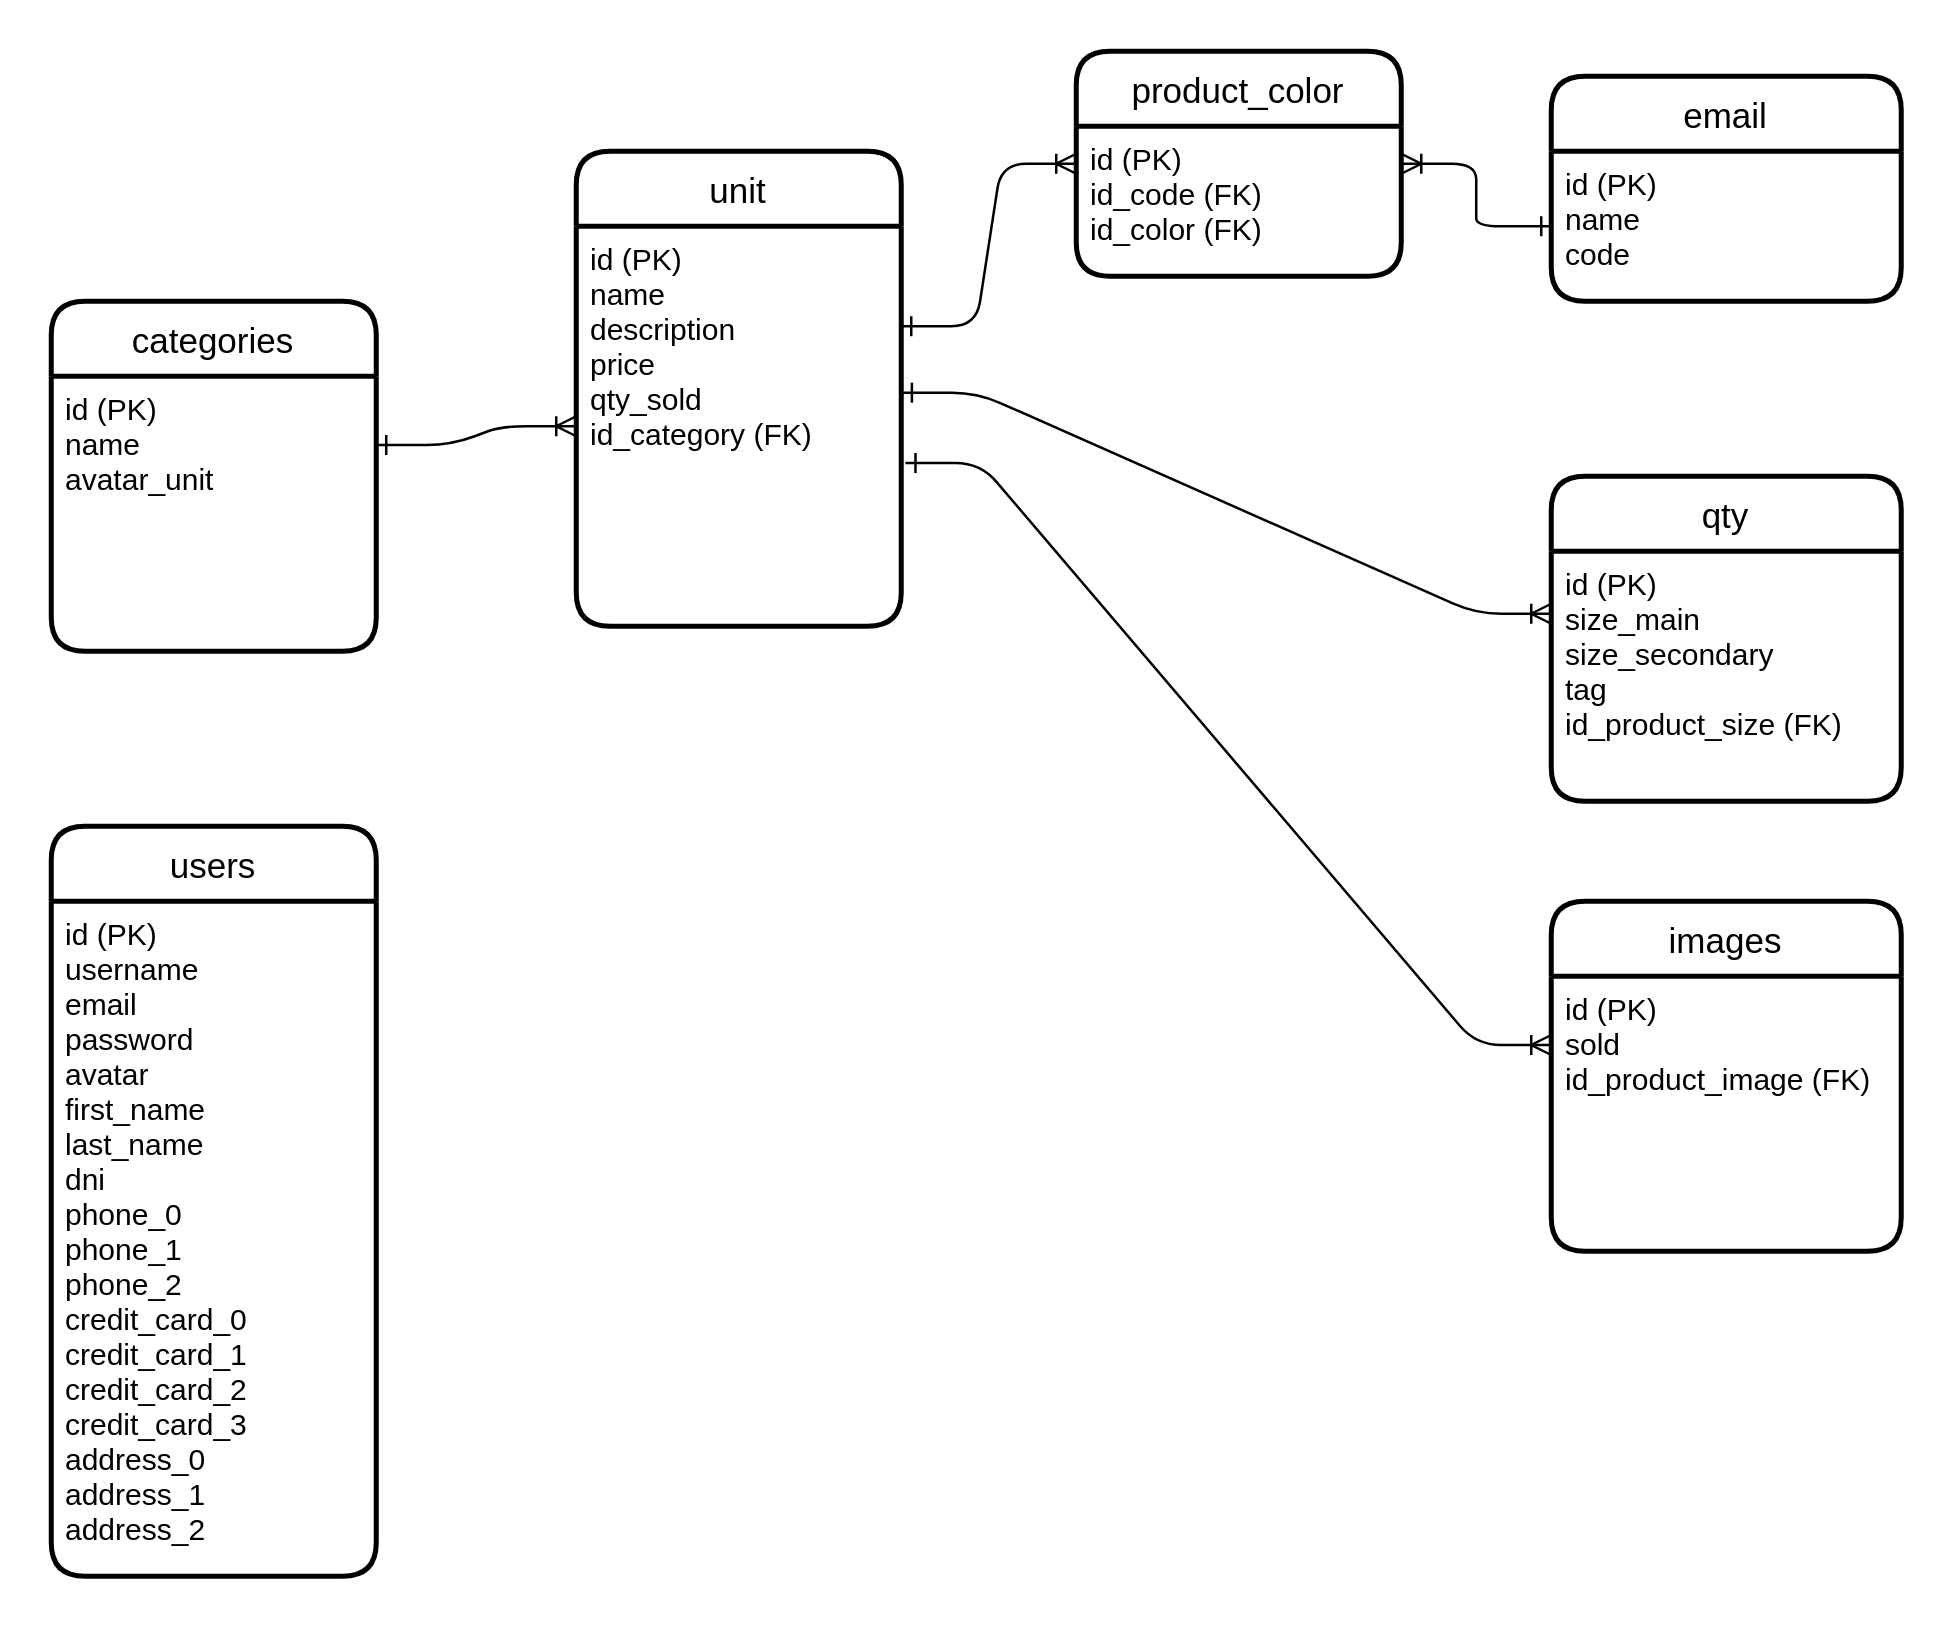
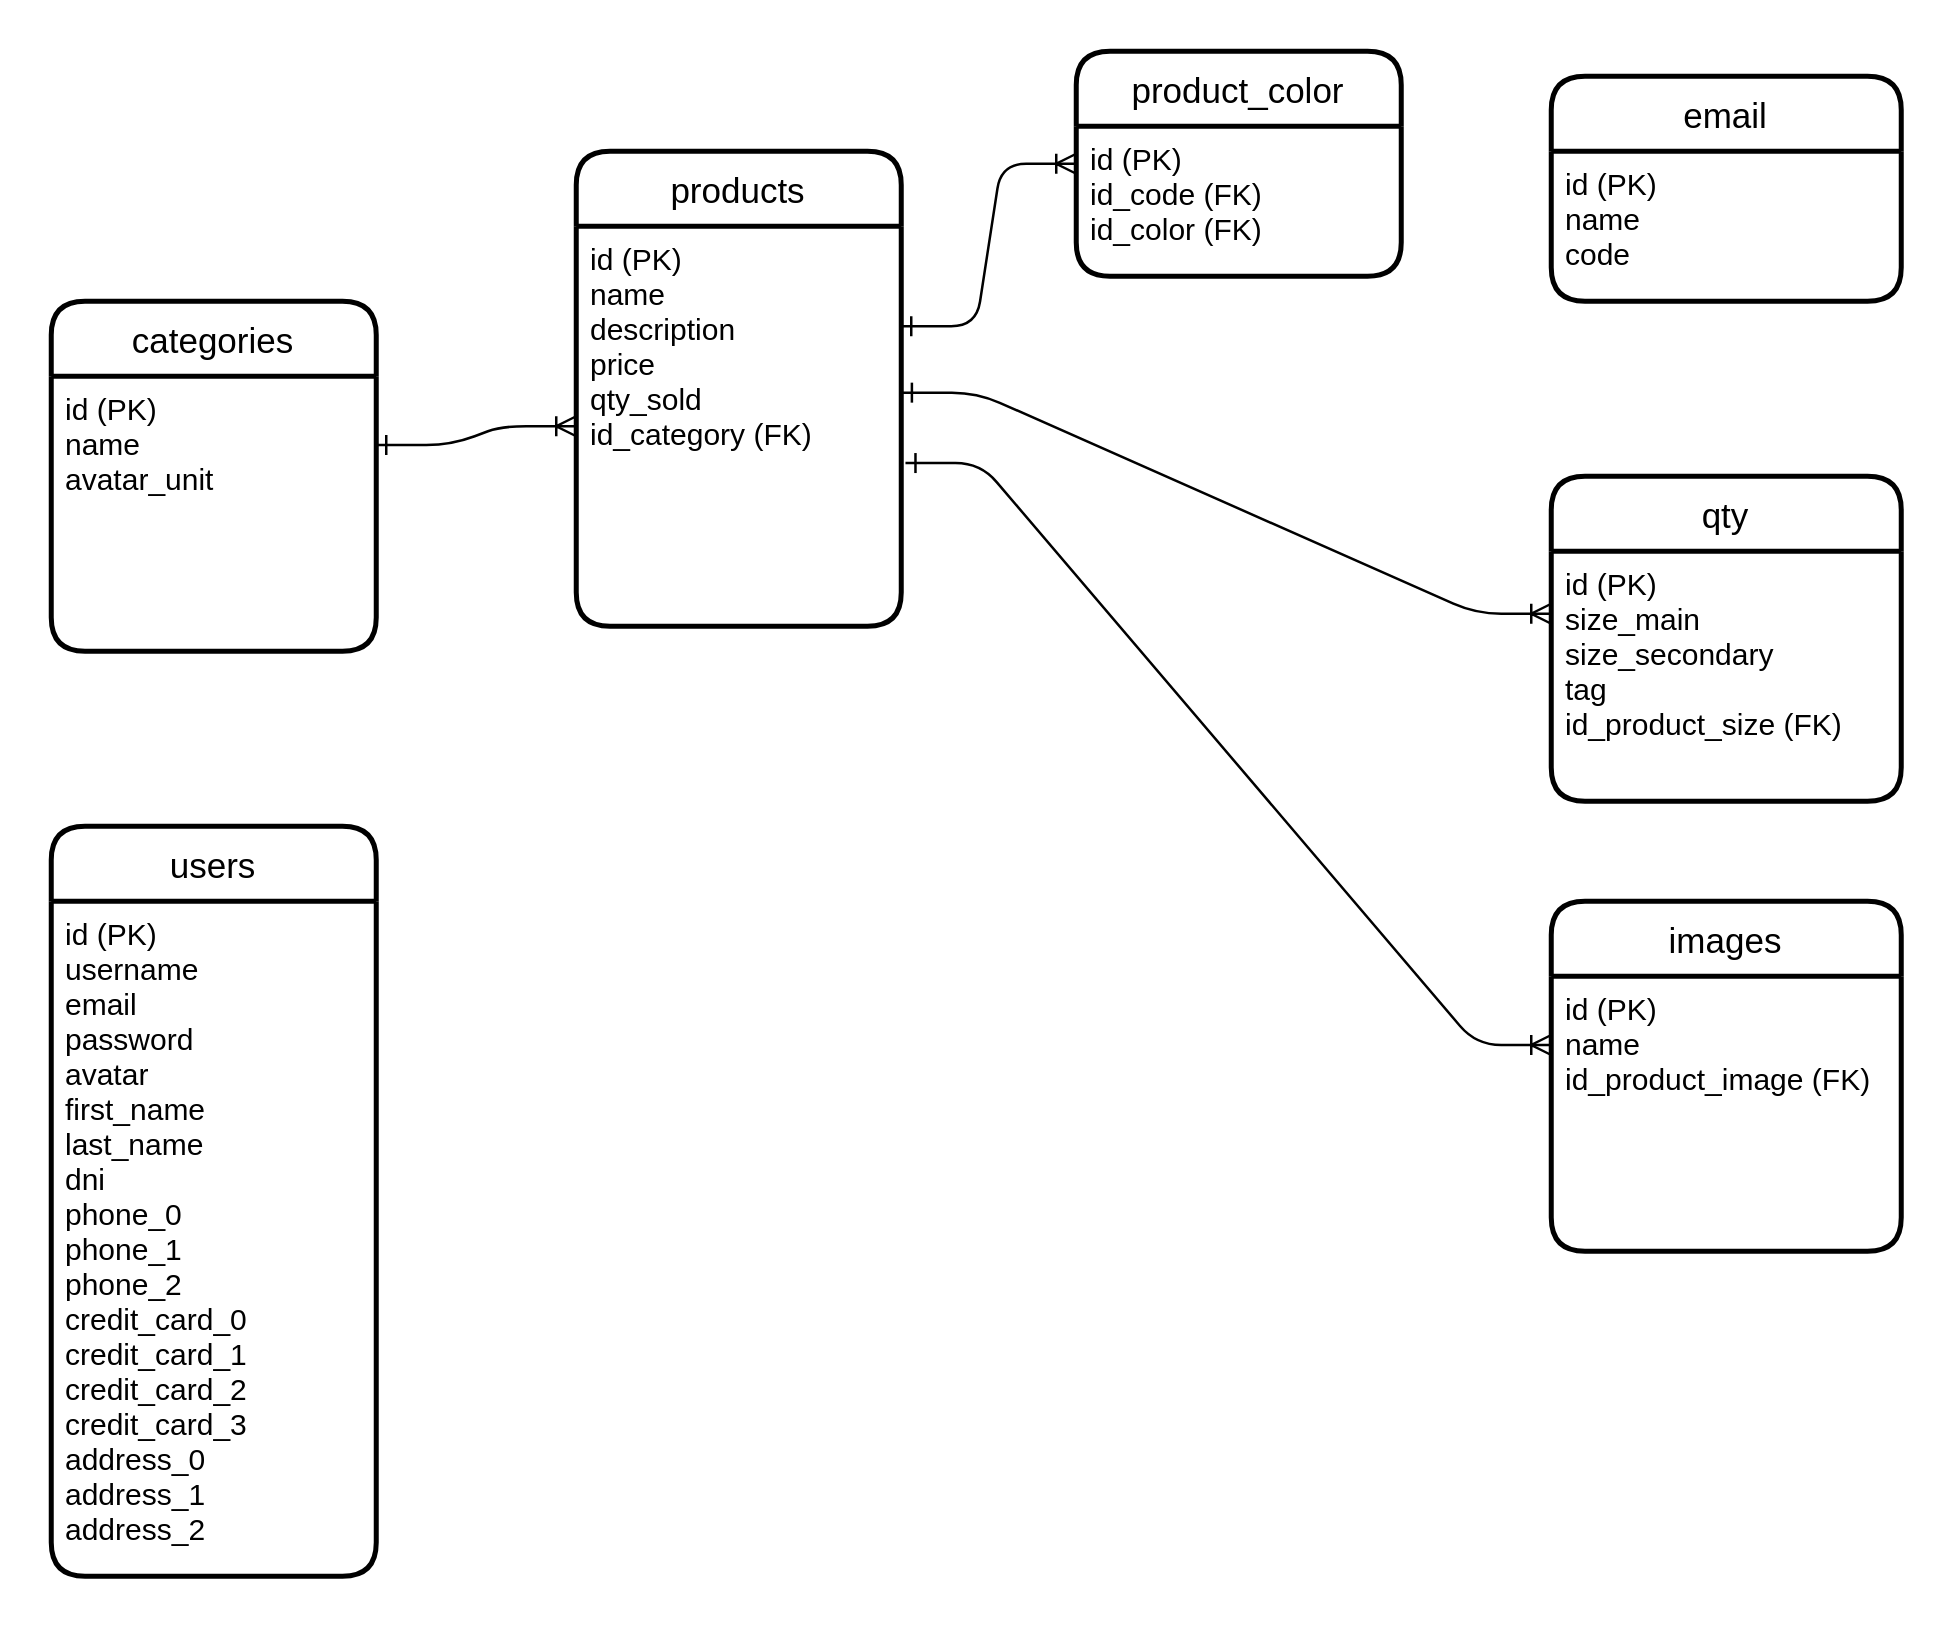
(738, 191) -> (738, 191)
(1476, 197) -> none
(1616, 1010) -> (1616, 1010)
